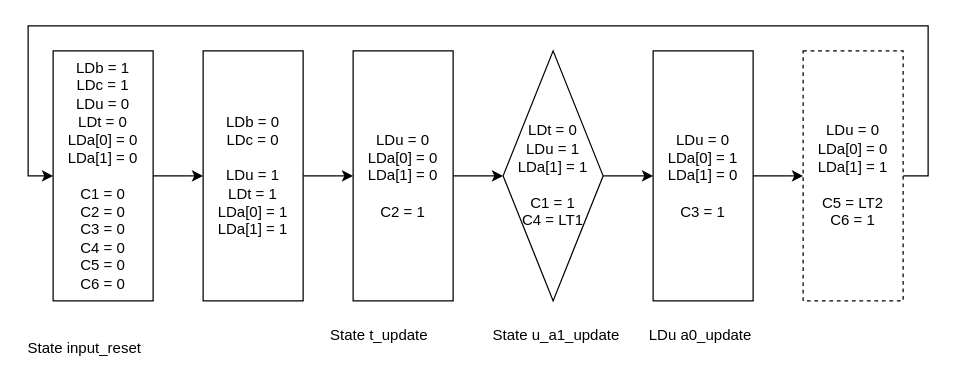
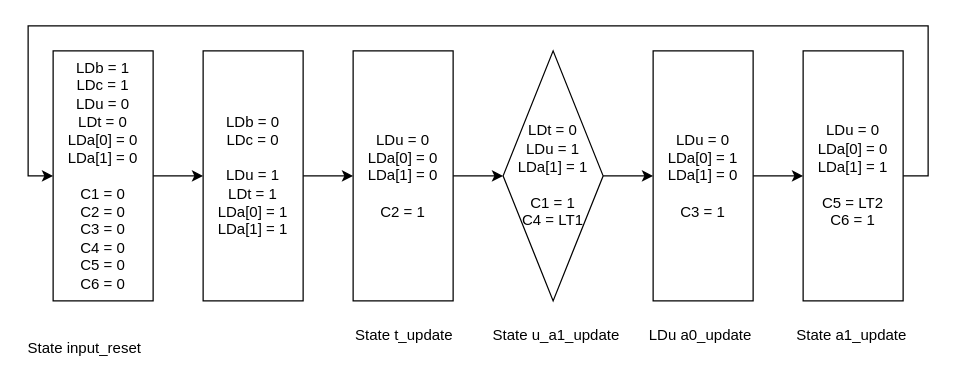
(853, 176) -> (853, 176)
(384, 336) -> (409, 336)
none -> (857, 336)
